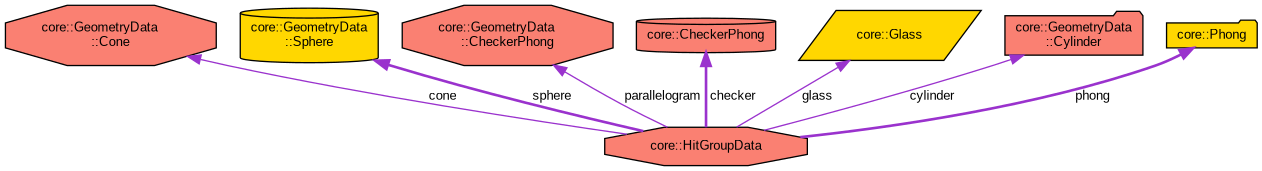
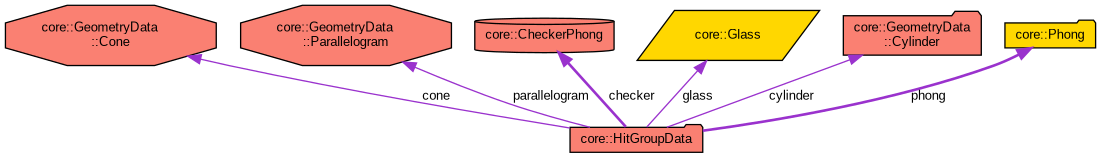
(309, 35) -> none
(508, 35) -> (346, 35)
(706, 146) -> (636, 140)
